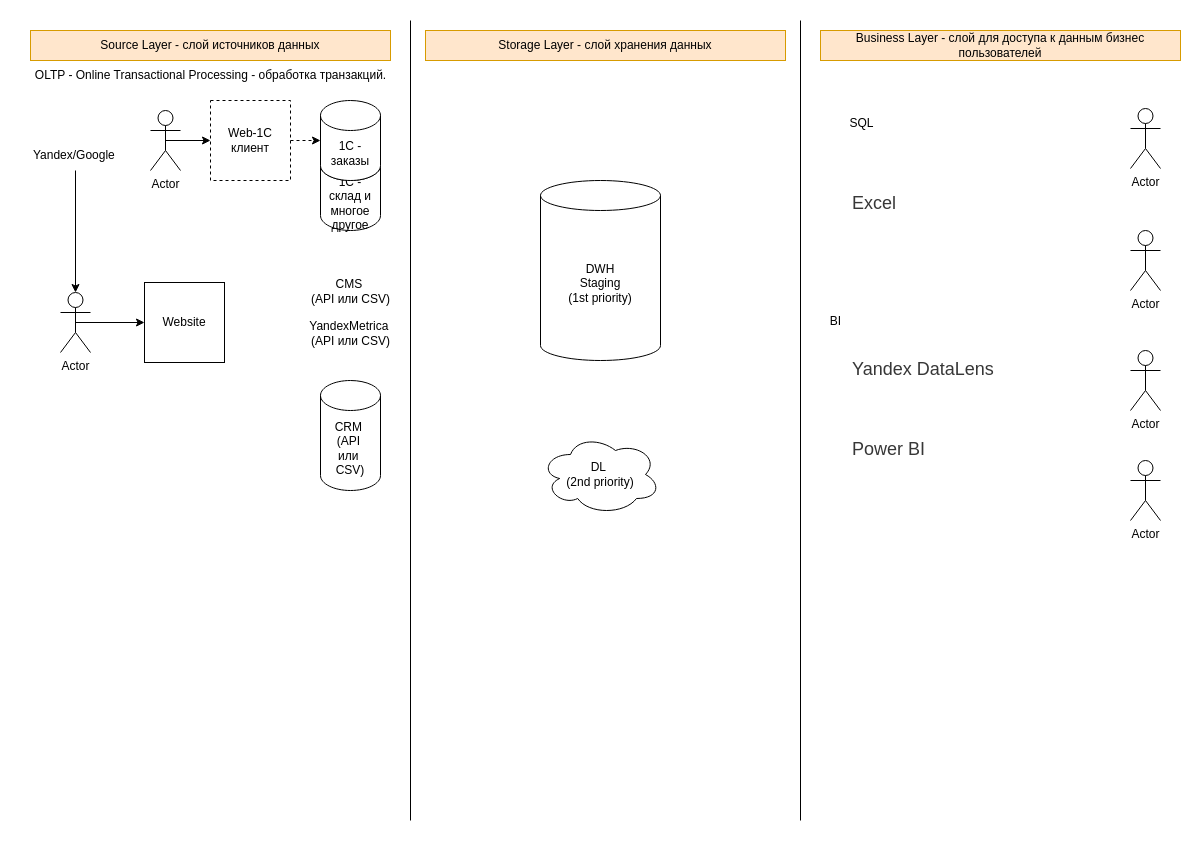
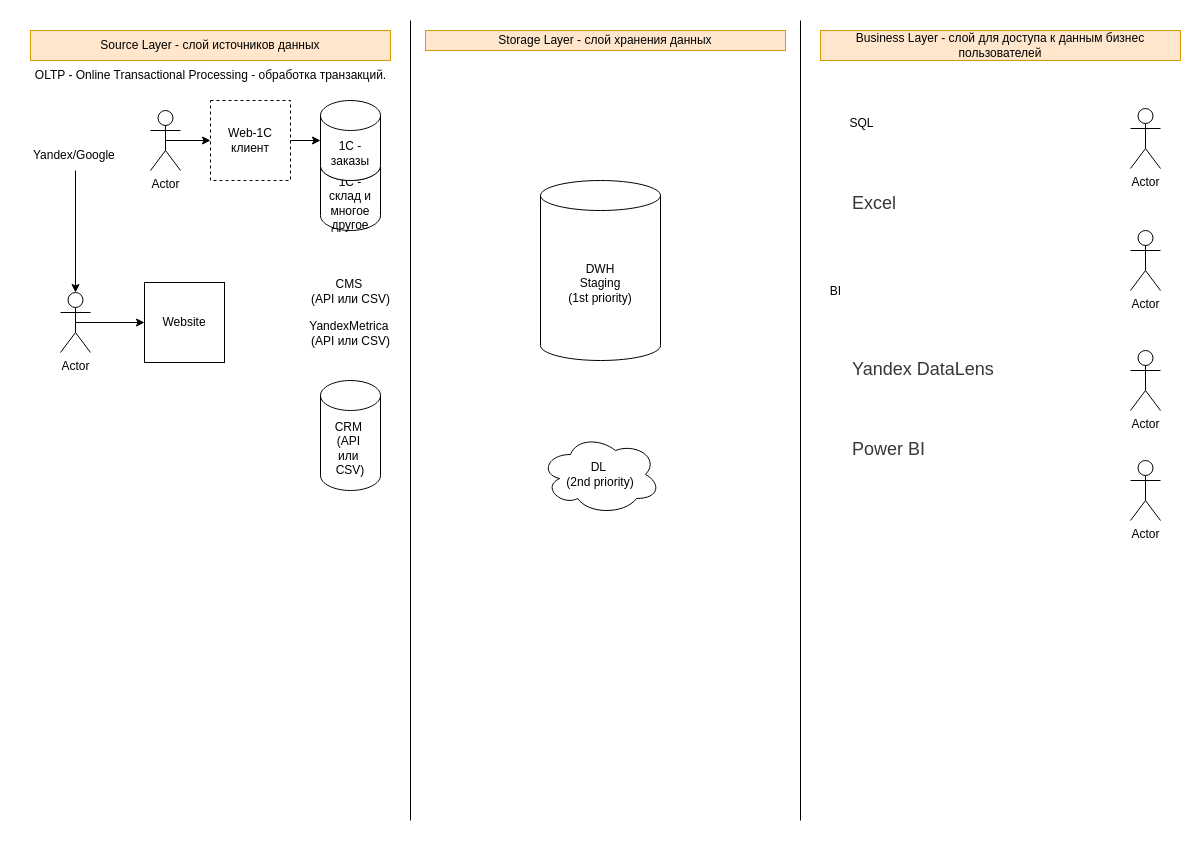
(606, 46) -> (606, 41)
(303, 141) -> (303, 141)
(836, 322) -> (836, 292)
